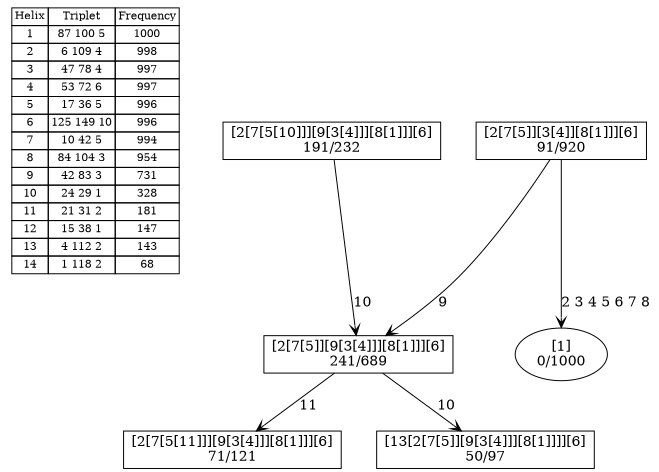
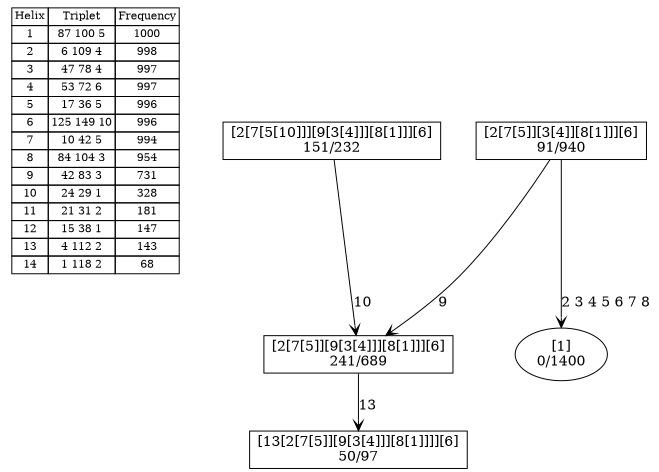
(332, 141) -> (332, 141)
(561, 141) -> (561, 141)
(561, 354) -> (561, 354)
(449, 406) -> (370, 406)
(232, 450) -> none
